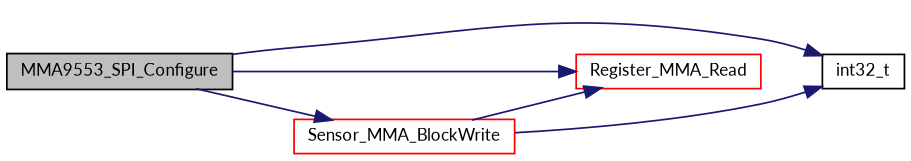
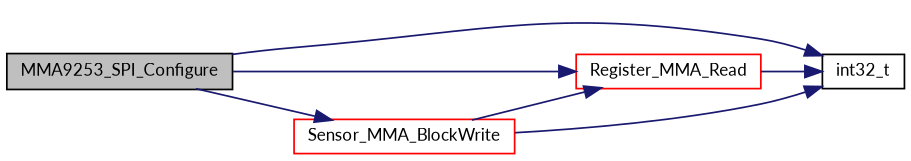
(120, 72) -> (120, 72)
none -> (783, 72)
